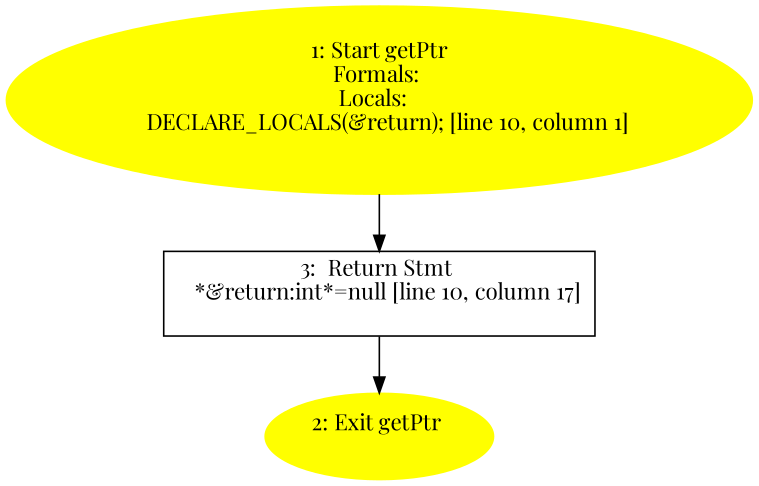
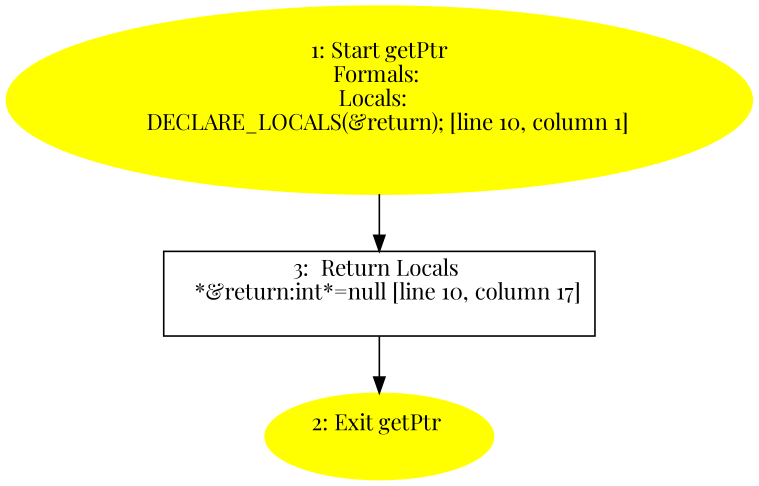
(379, 294) -> (379, 294)
